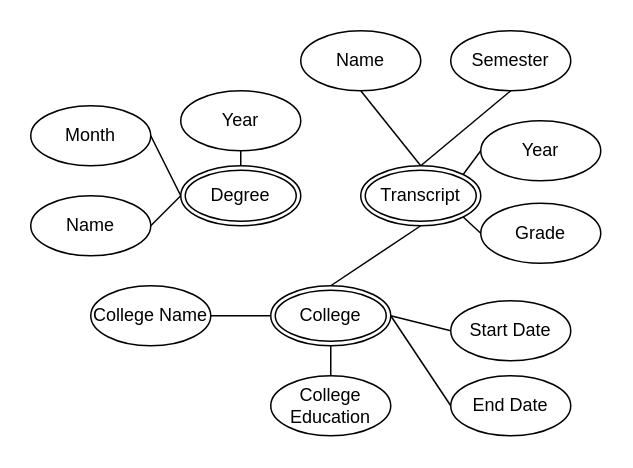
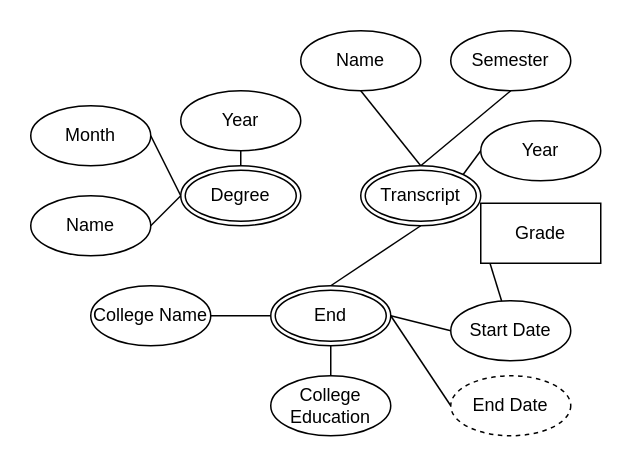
(472, 225) -> (495, 281)
(541, 233) -> (541, 233)
(331, 316) -> (331, 316)
(511, 406) -> (511, 406)
